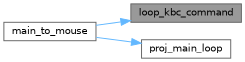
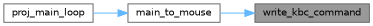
(186, 13) -> (312, 13)
(114, 40) -> (105, 13)
